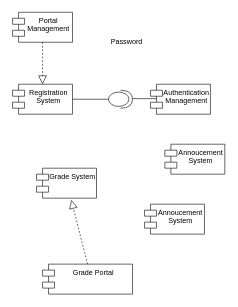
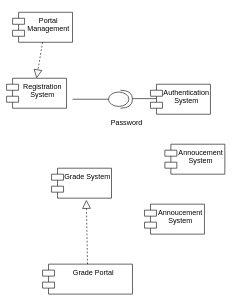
(126, 42) -> (126, 123)
(42, 99) -> (36, 93)
(186, 101) -> (186, 101)
(66, 183) -> (81, 183)
